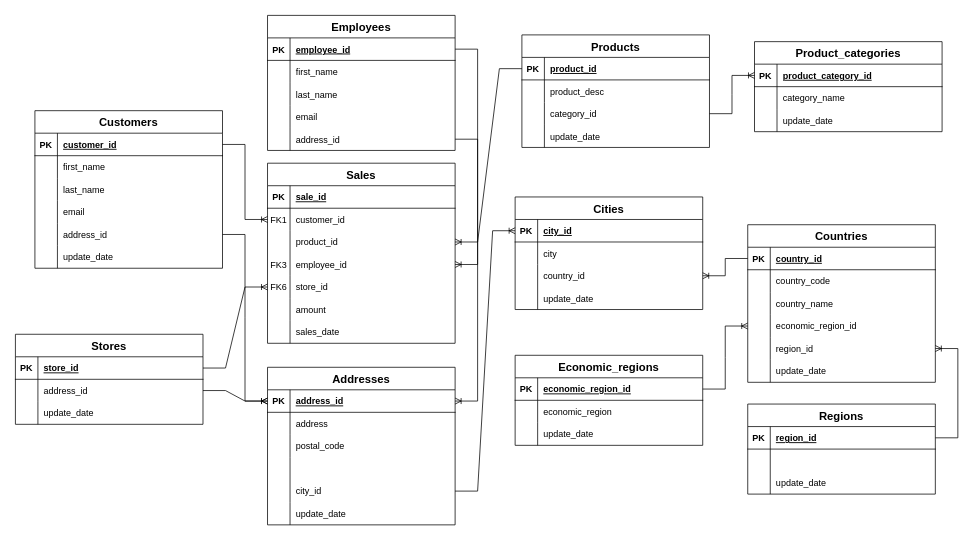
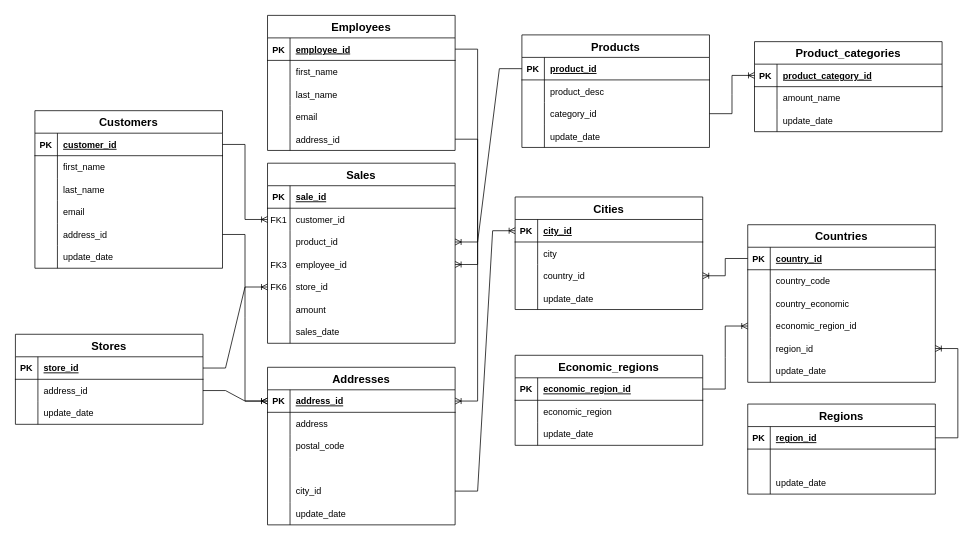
(815, 98) -> (810, 98)
(806, 304) -> (815, 304)
